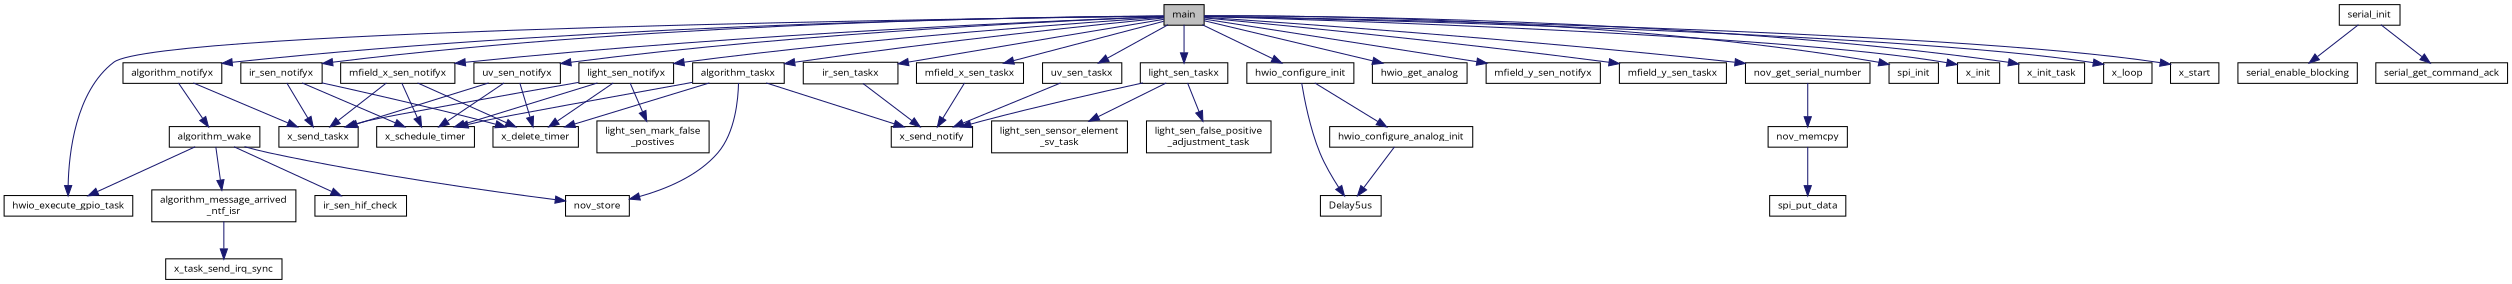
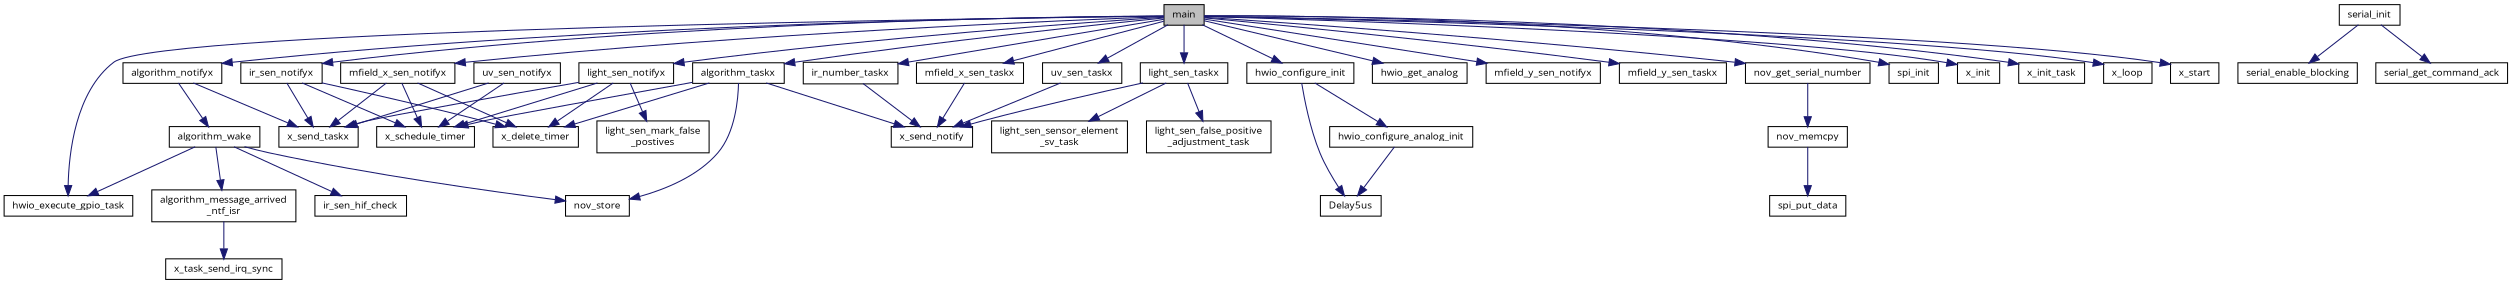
(867, 33) -> none
(851, 73) -> (851, 73)
(524, 98) -> none
